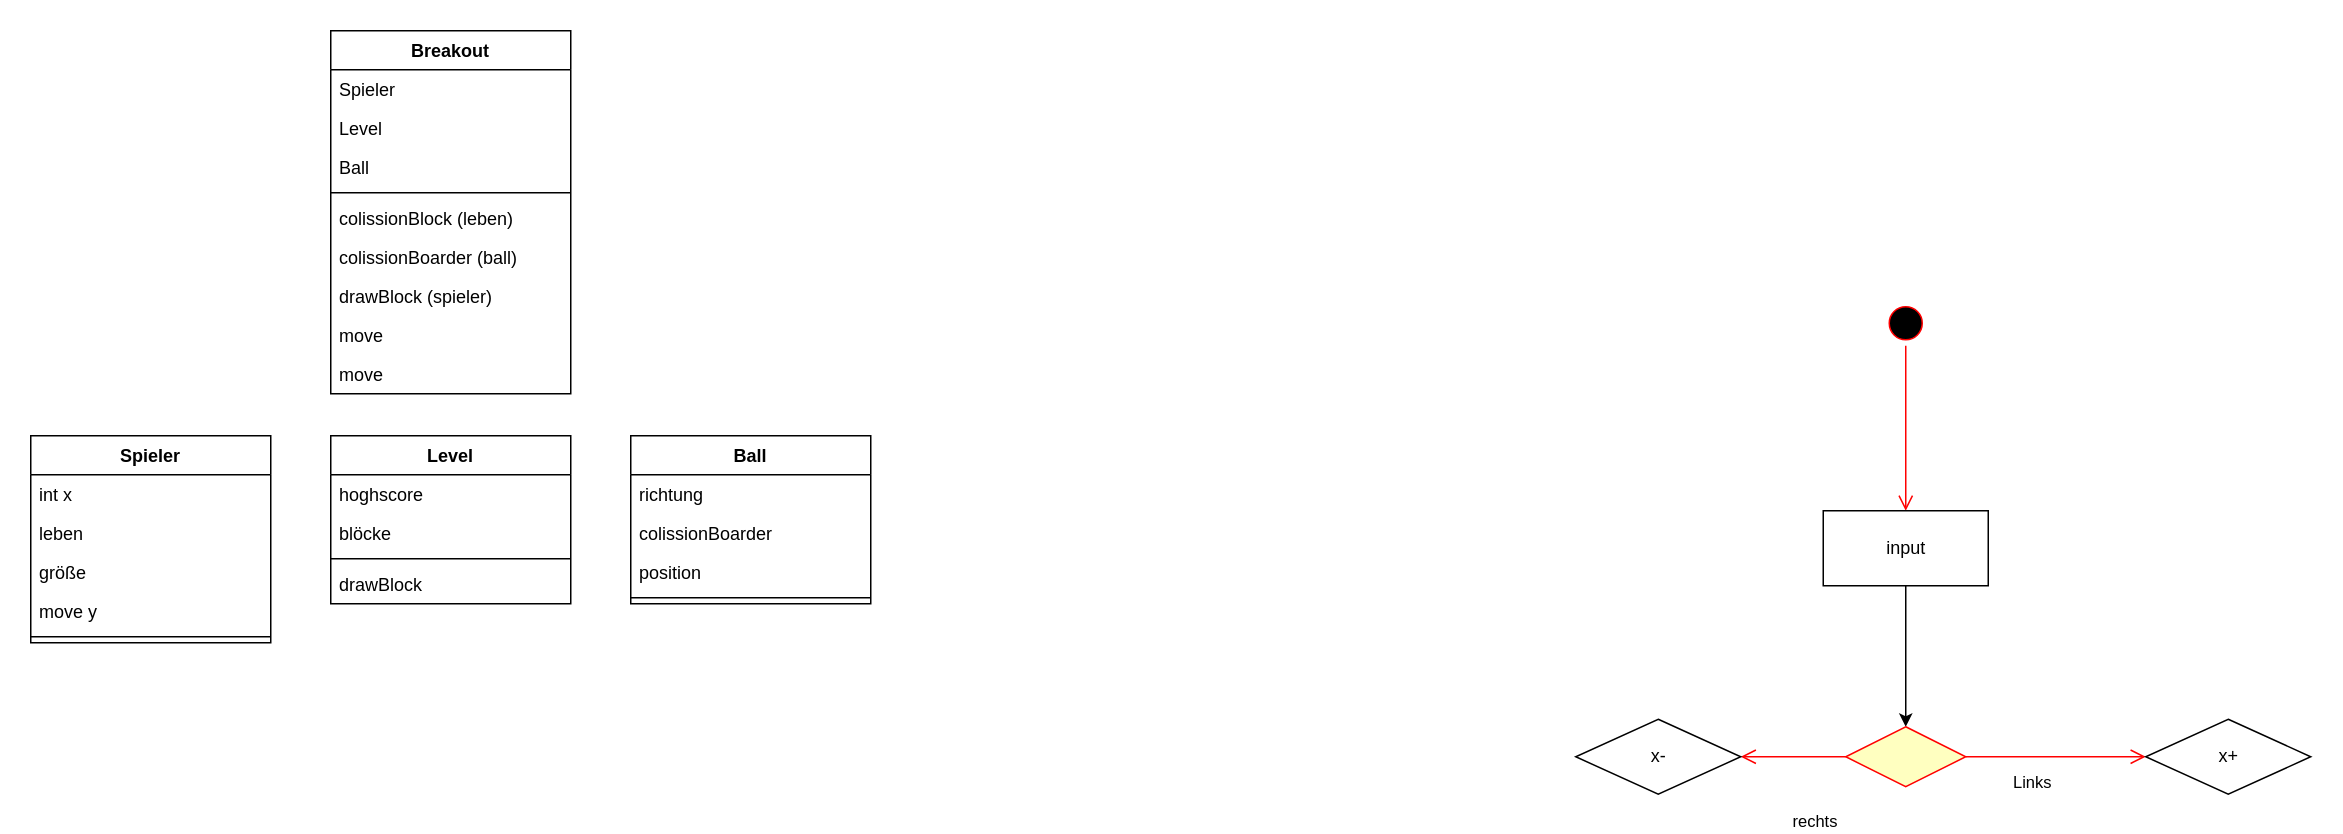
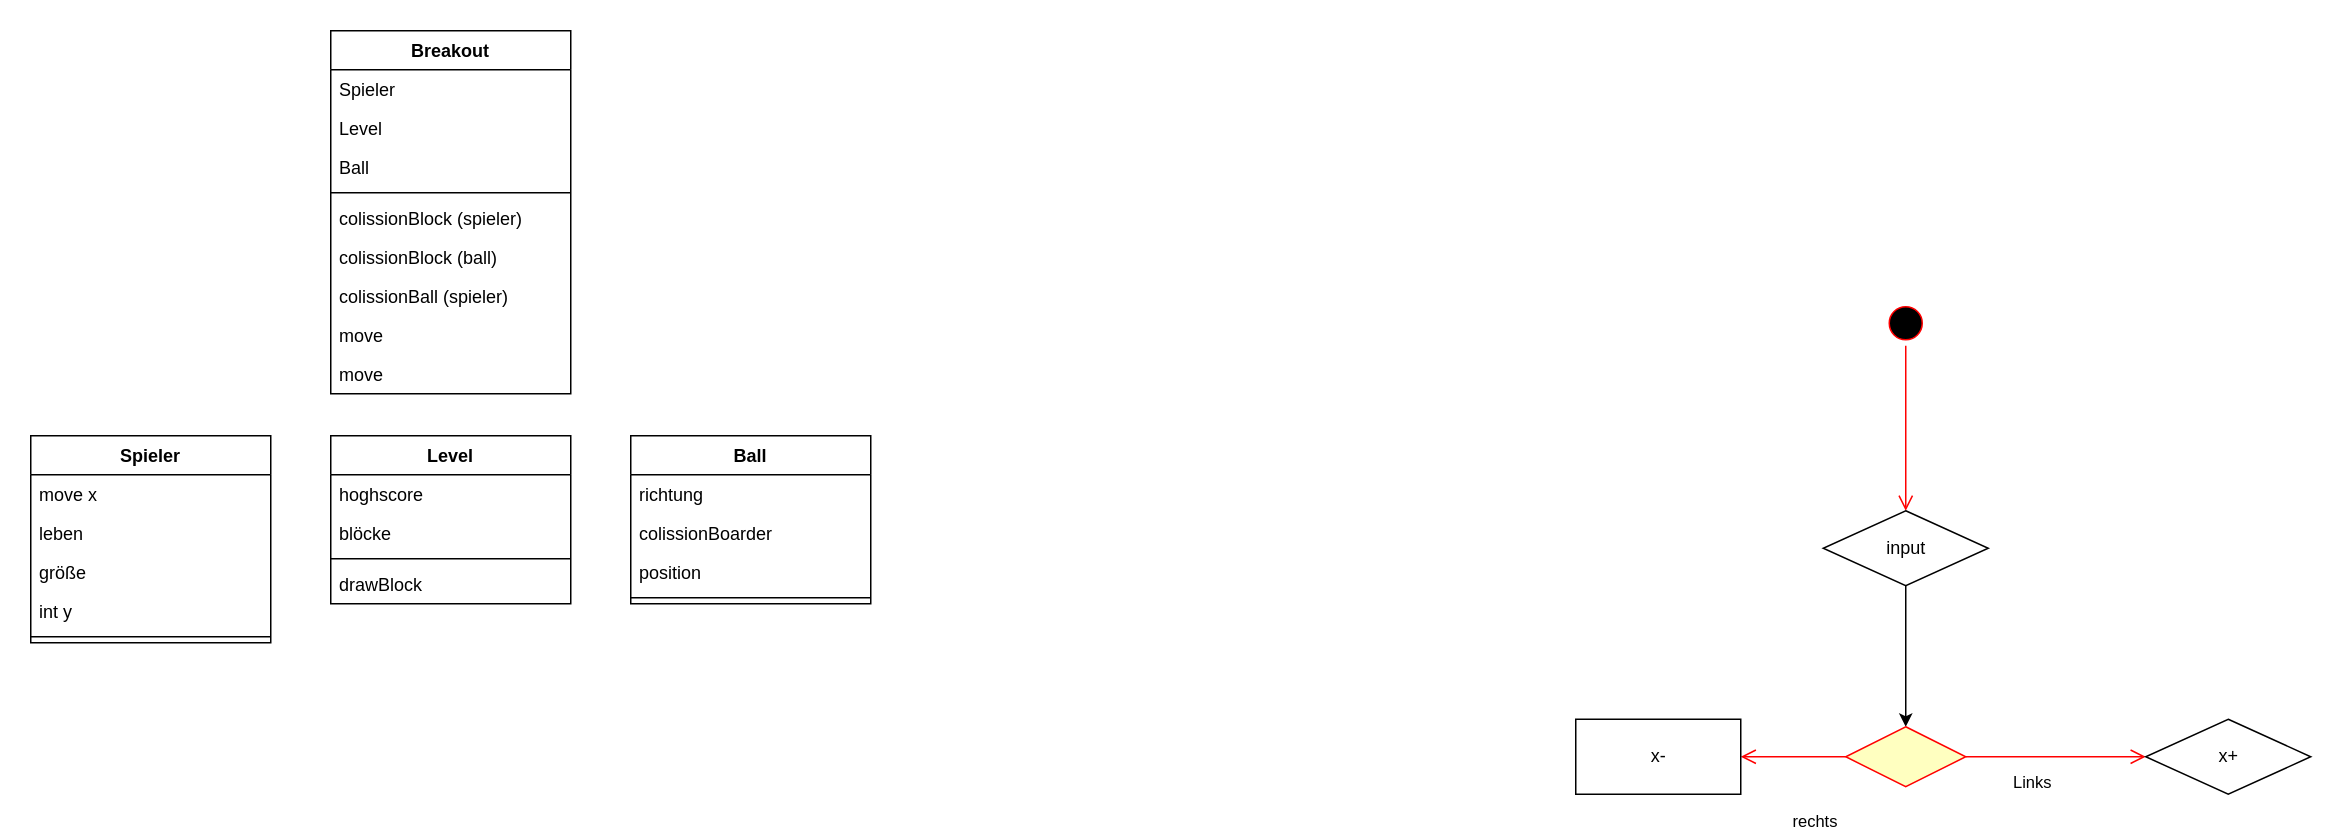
(436, 219) -> (444, 219)
(441, 258) -> (428, 258)
(425, 297) -> (436, 297)
(60, 495) -> (67, 495)
(1906, 548) -> (1906, 548)
(67, 612) -> (60, 612)
(1658, 757) -> (1658, 757)
